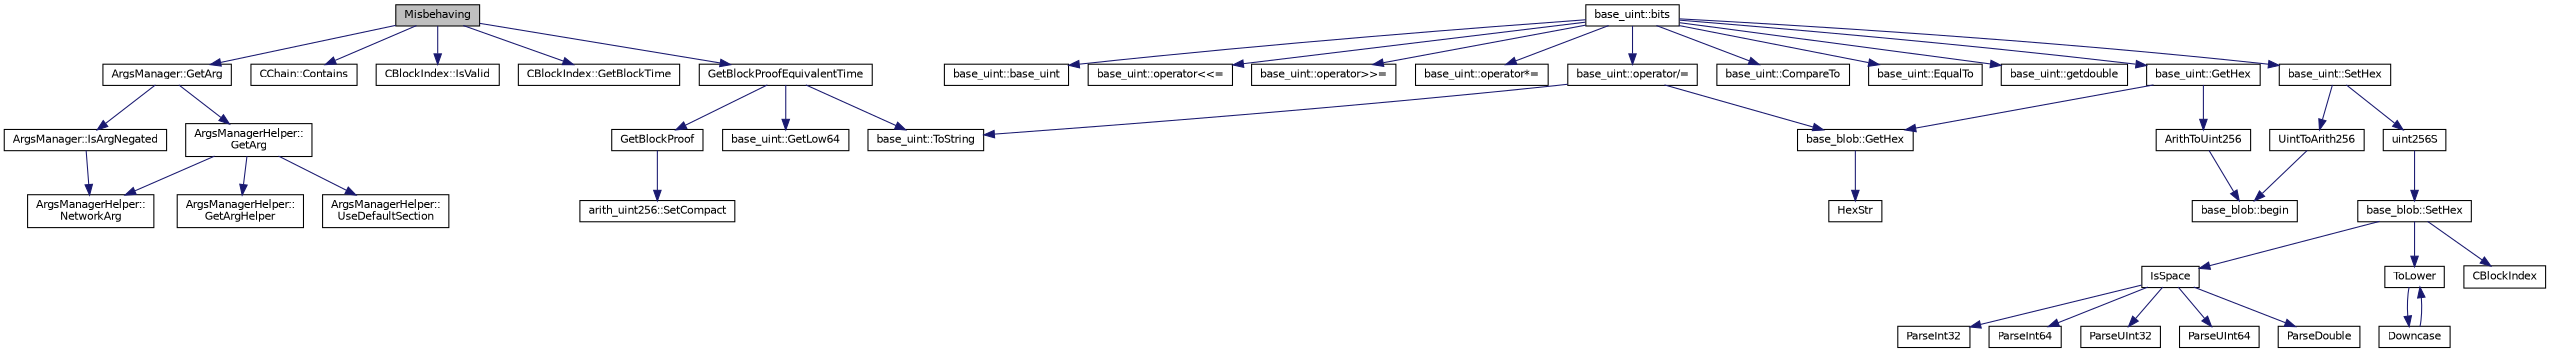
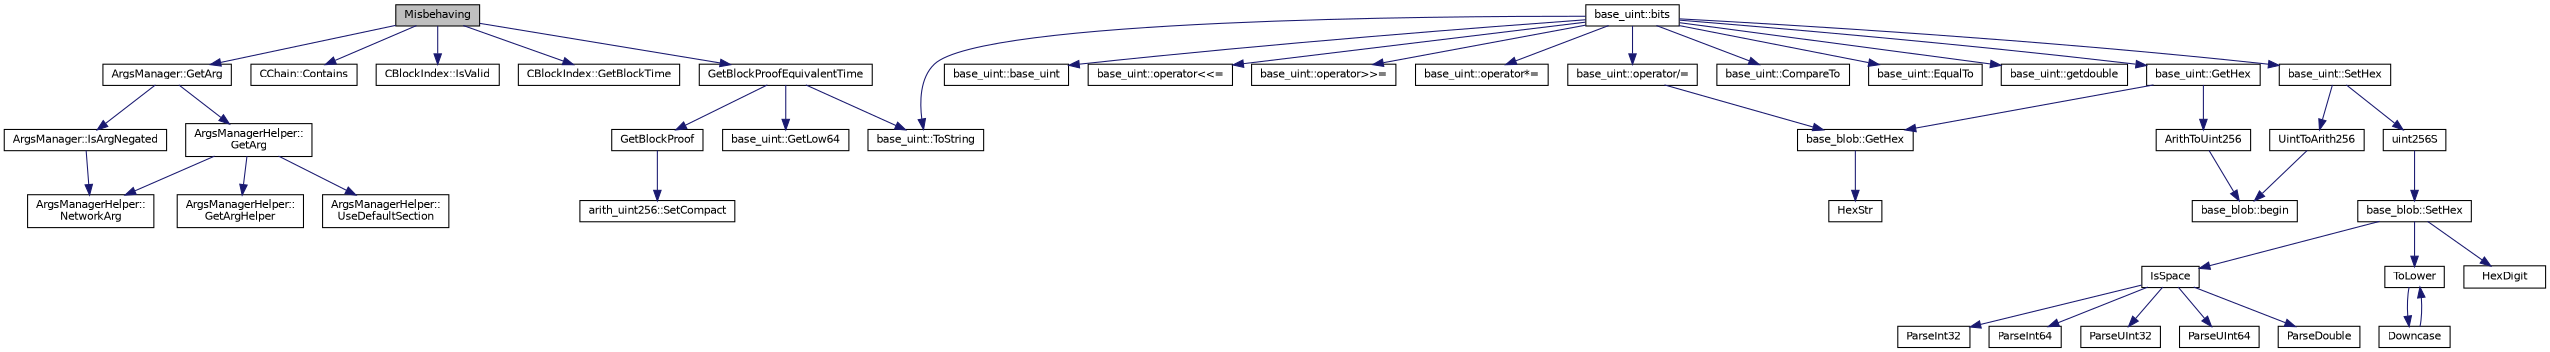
(1281, 111) -> (1229, 23)
(2505, 277) -> (2505, 277)
